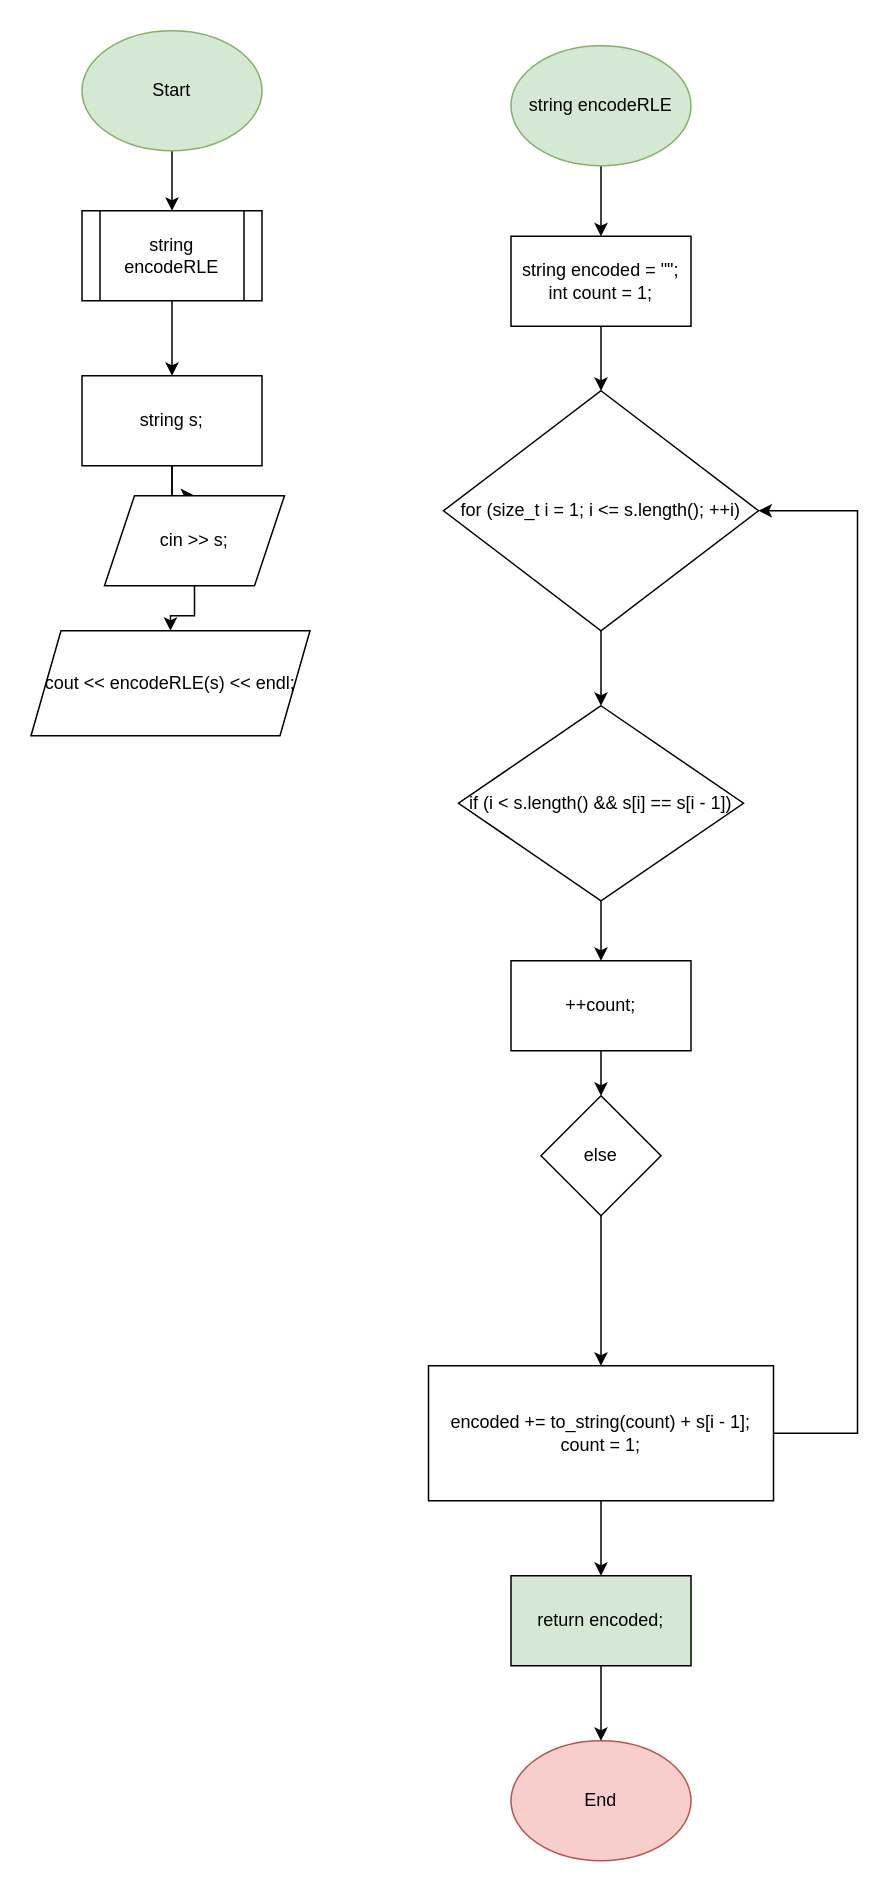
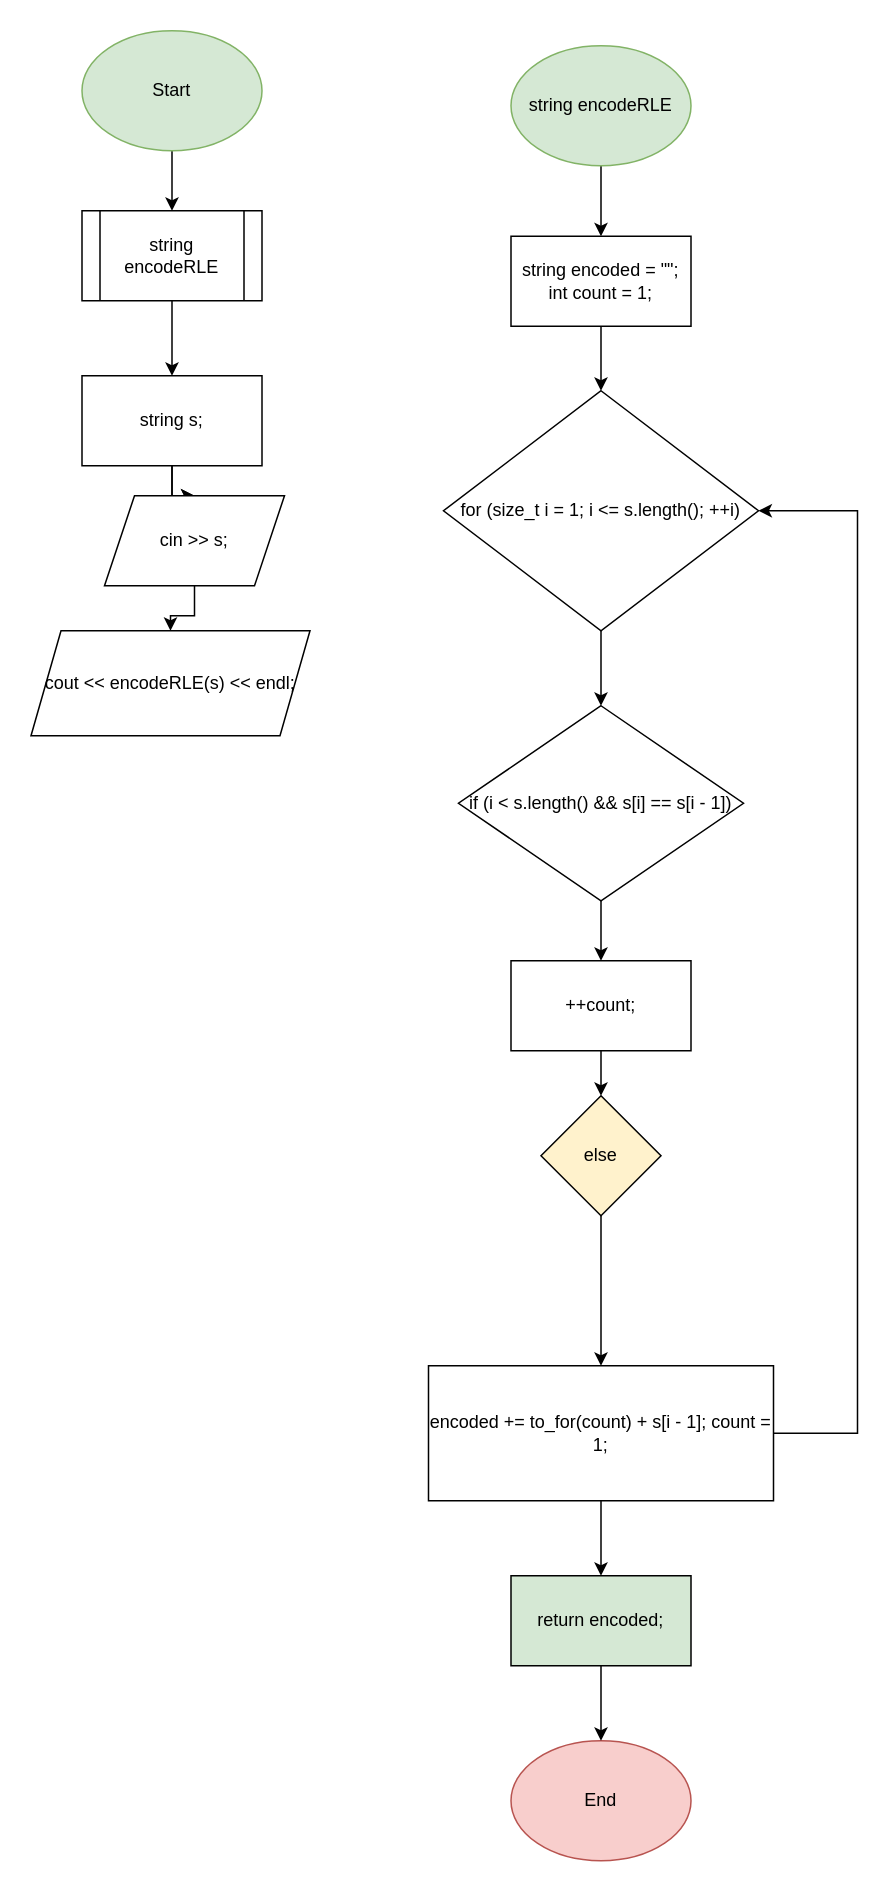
(601, 1156) -> (601, 1156)
(601, 1433) -> (601, 1433)
